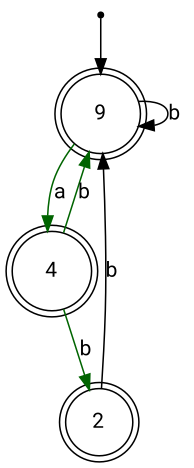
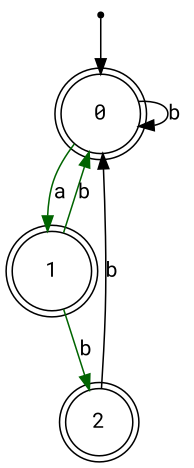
(101, 114) -> (101, 114)
(52, 271) -> (52, 271)
